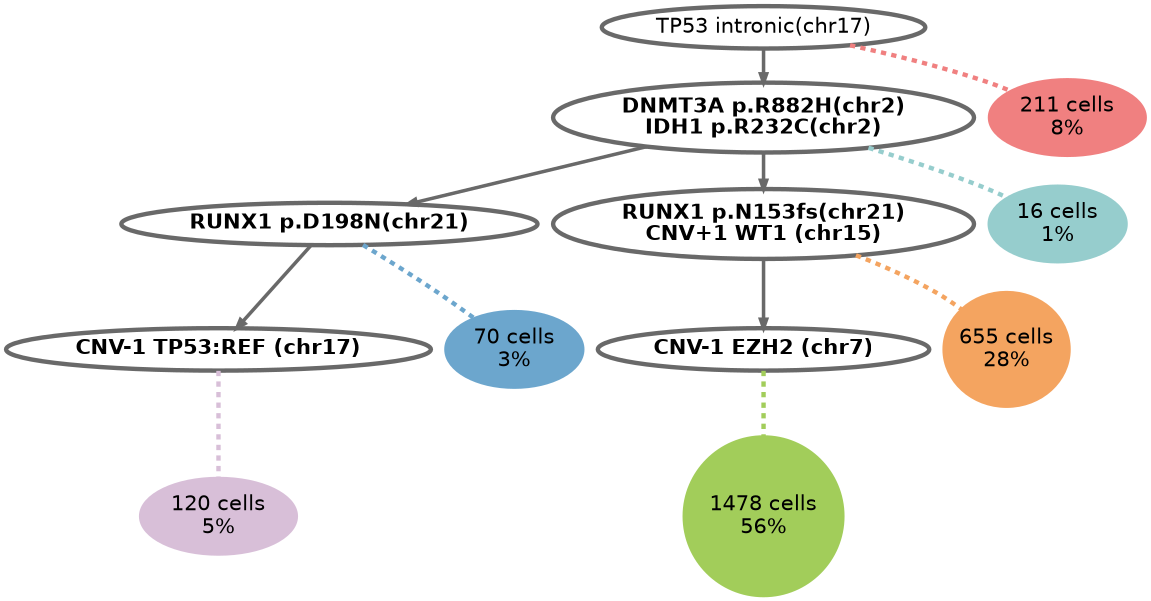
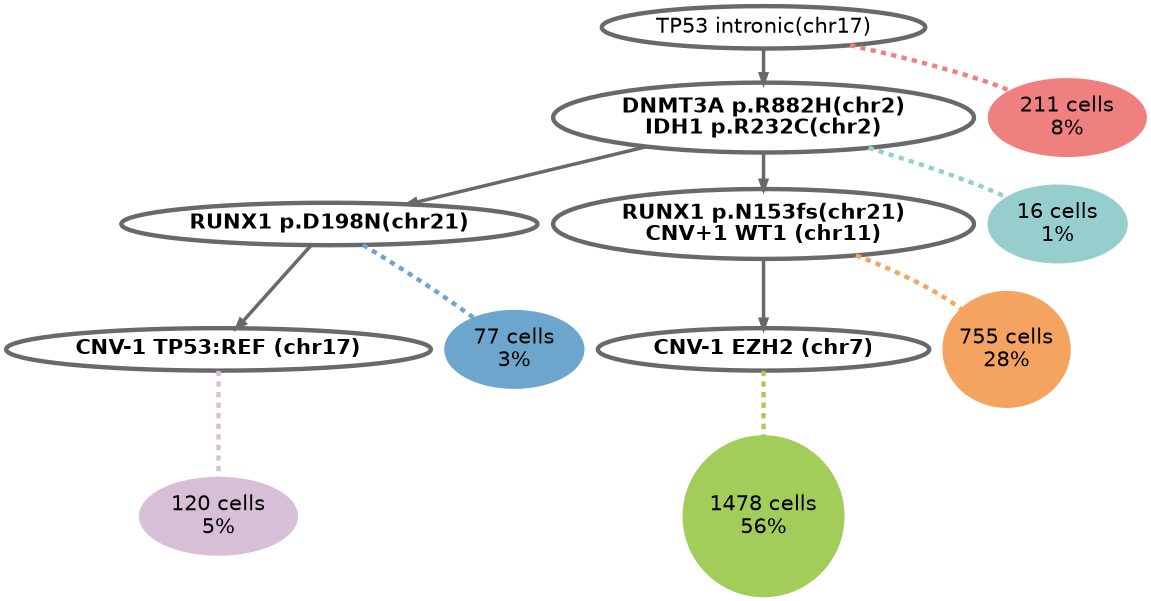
(764, 234) -> (764, 234)
(514, 349) -> (514, 349)
(1007, 349) -> (1007, 349)
